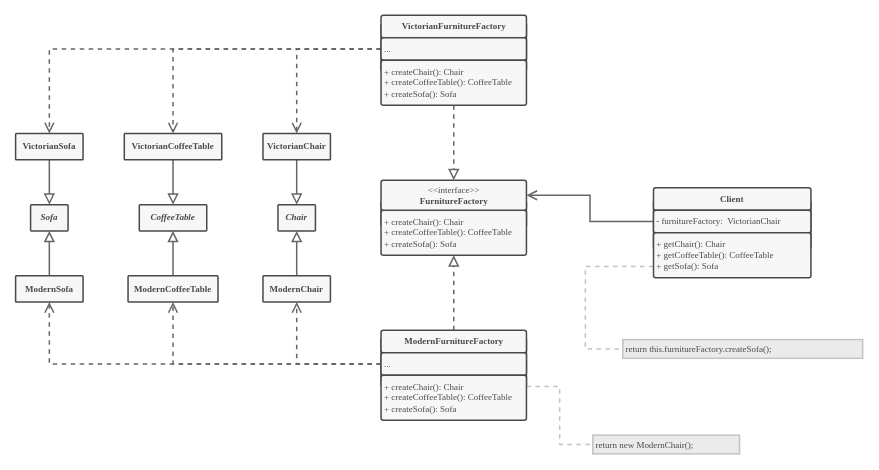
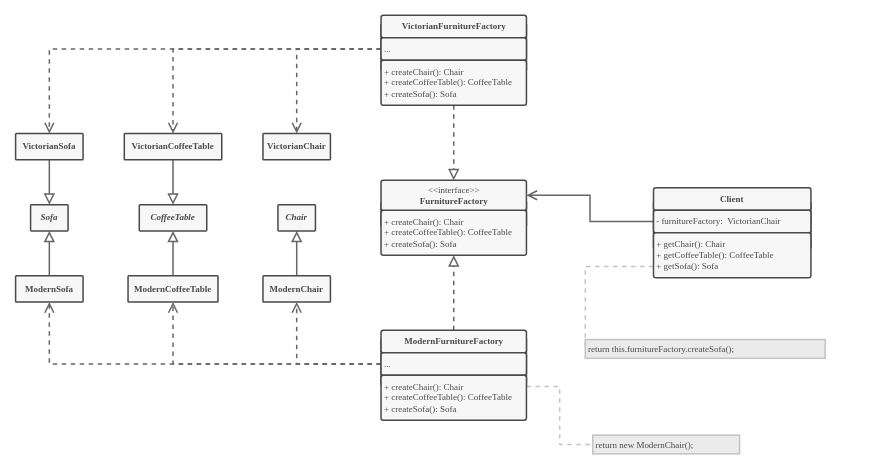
(297, 177) -> none
(743, 349) -> (705, 349)
